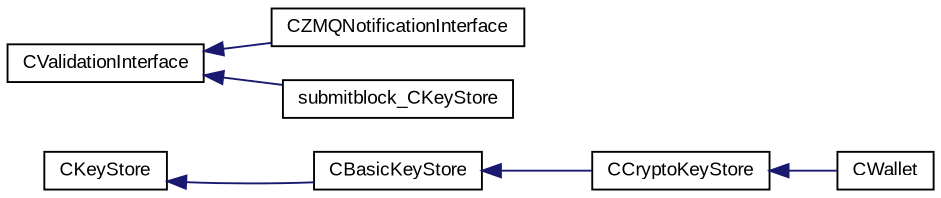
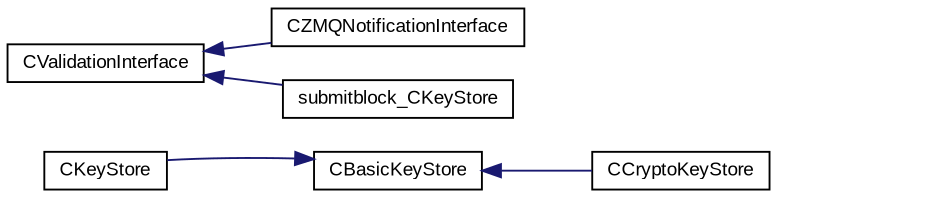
(886, 171) -> none
(250, 183) -> (231, 158)
